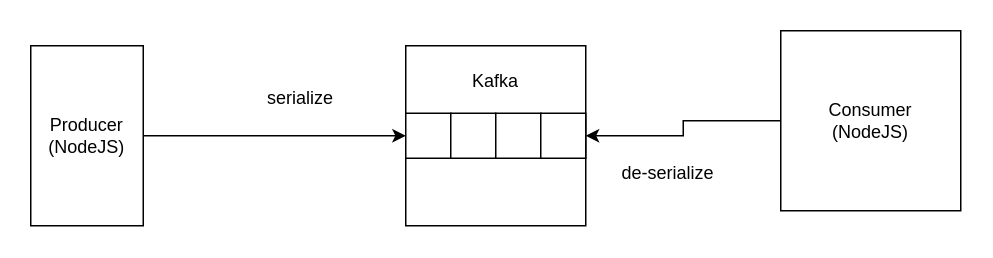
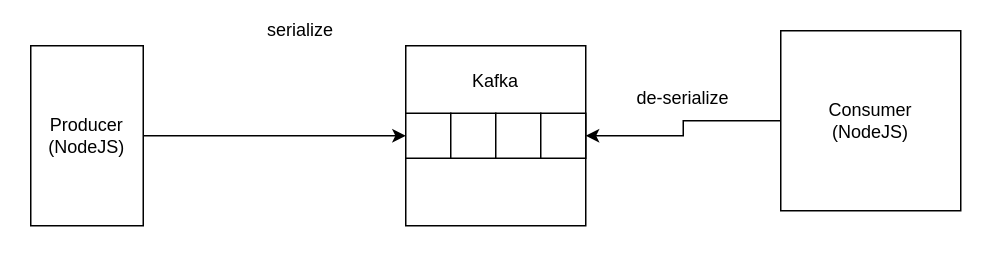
(301, 98) -> (301, 31)
(668, 173) -> (683, 98)
